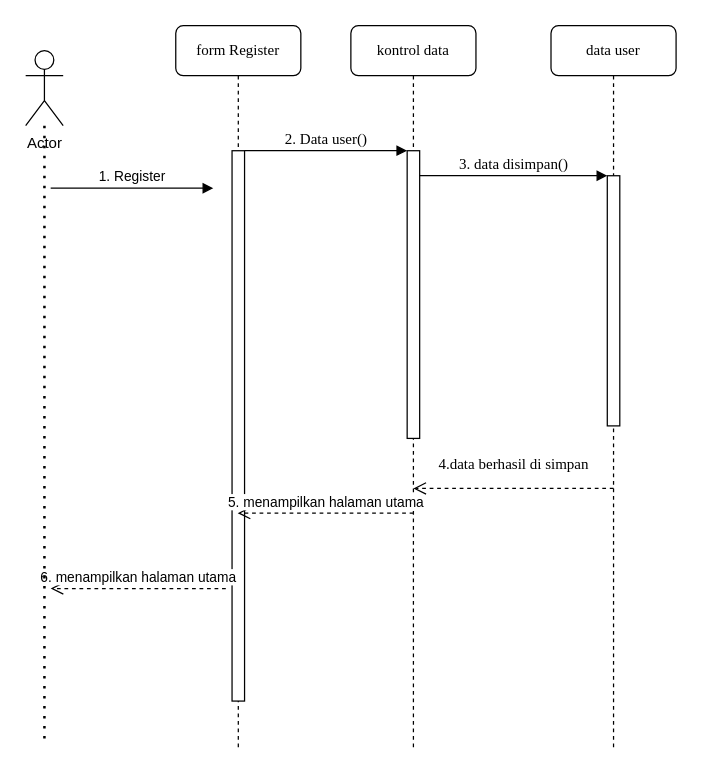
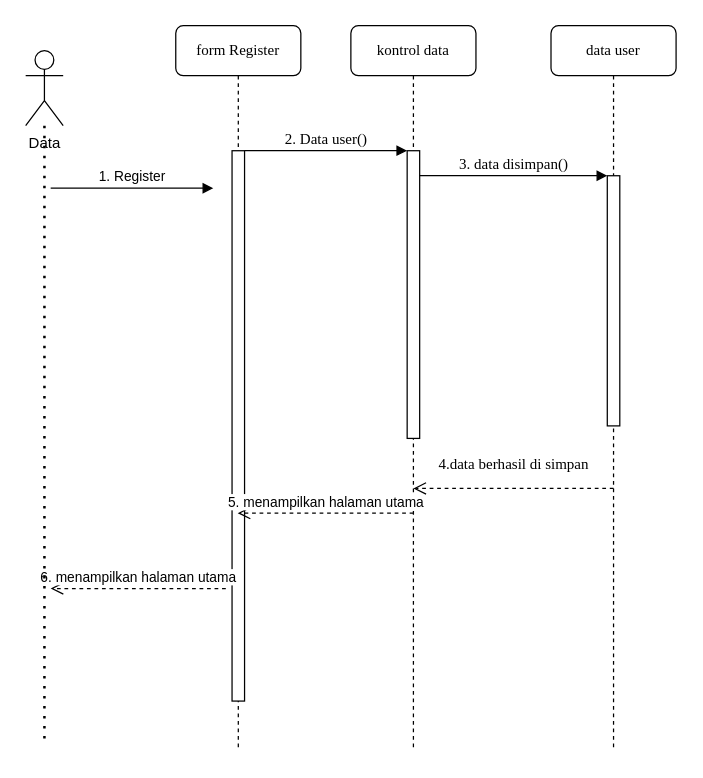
(45, 143) -> (45, 143)
